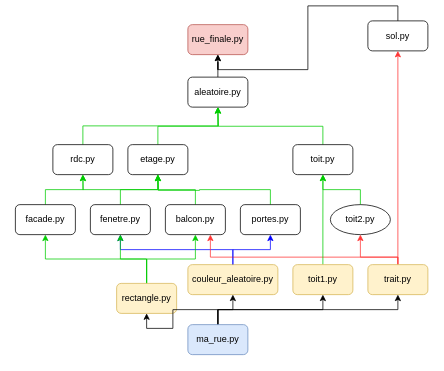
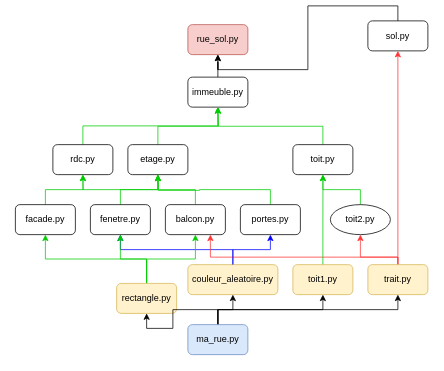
(218, 39) -> (218, 39)
(218, 92) -> (218, 92)
